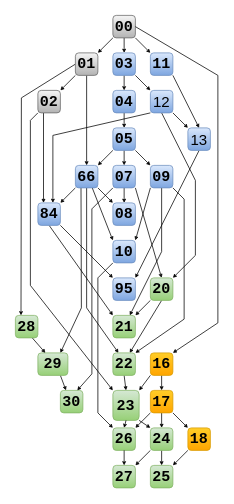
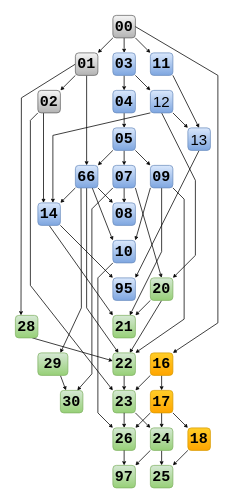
(49, 214) -> (49, 214)
(38, 344) -> (71, 349)
(126, 405) -> (124, 402)
(124, 477) -> (124, 477)
